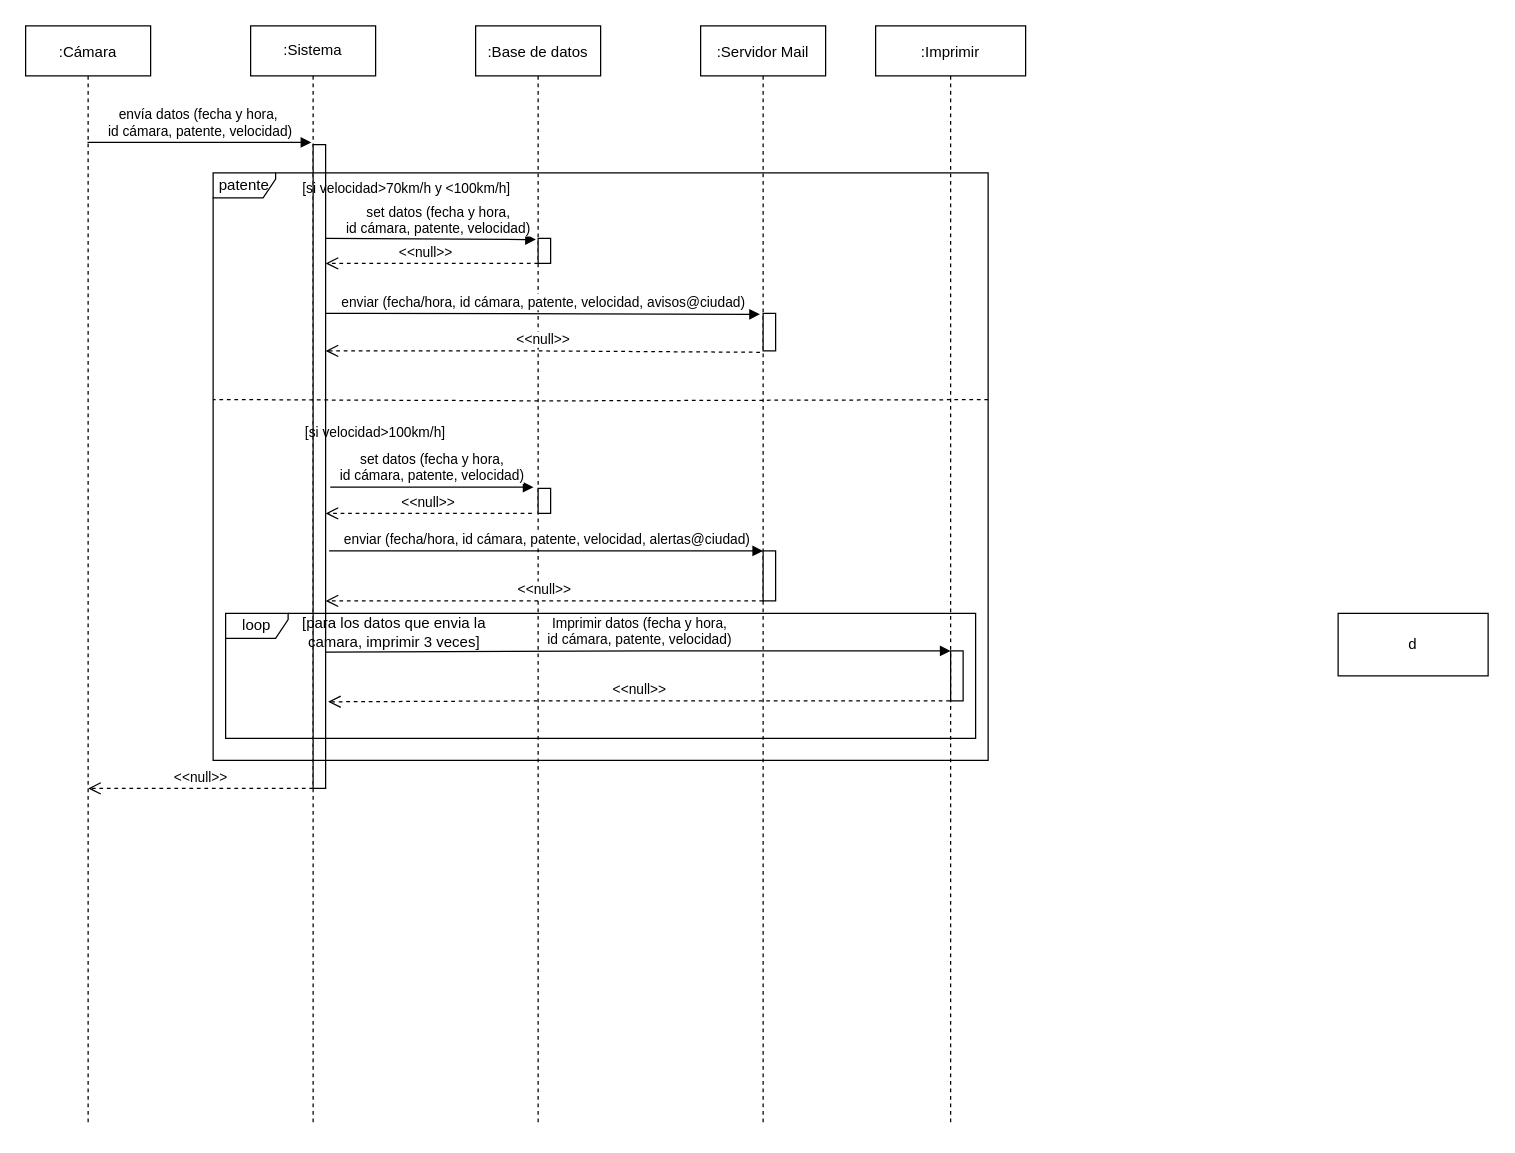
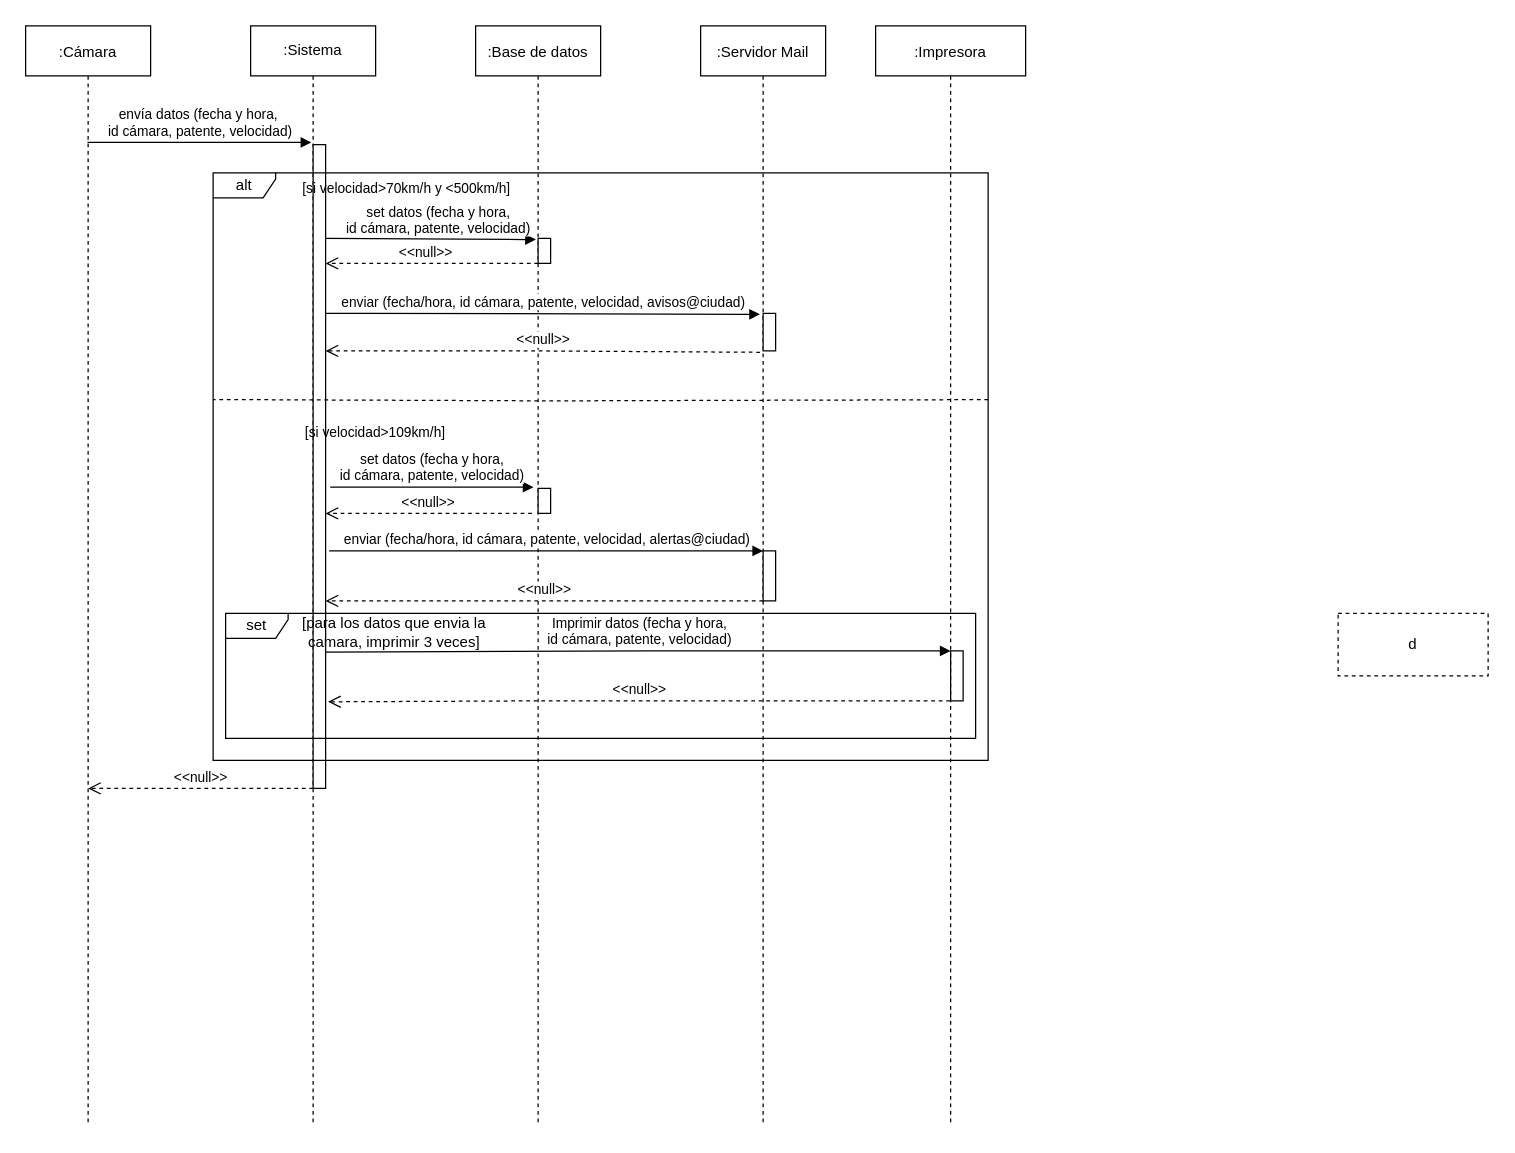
(950, 51) -> (950, 51)
(244, 186) -> (244, 186)
(407, 188) -> (407, 188)
(376, 432) -> (376, 432)
(257, 626) -> (257, 626)
(1413, 644) -> (1413, 644)
